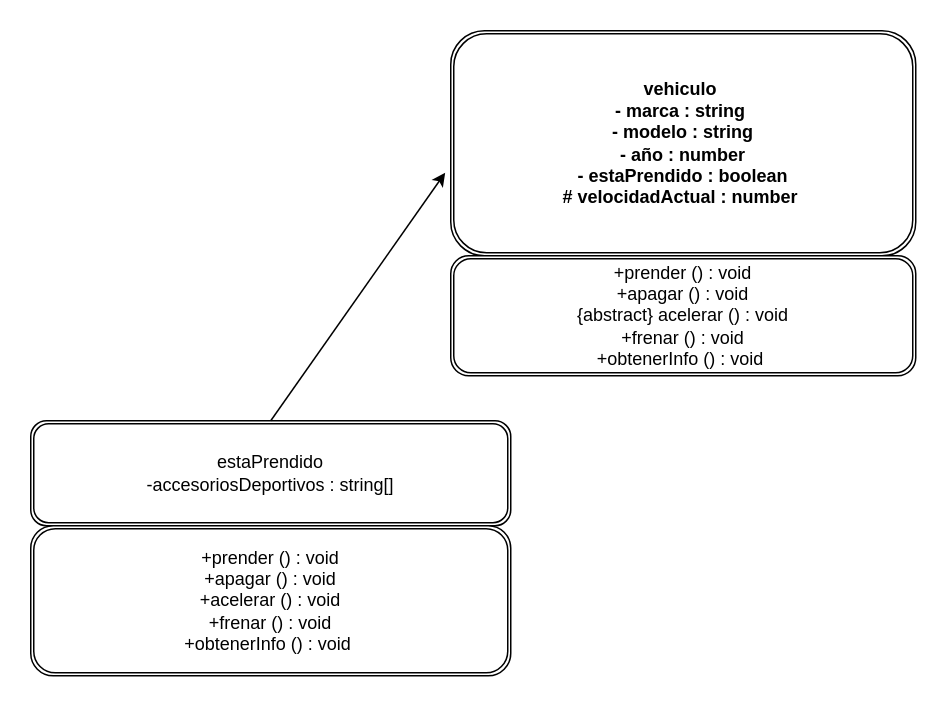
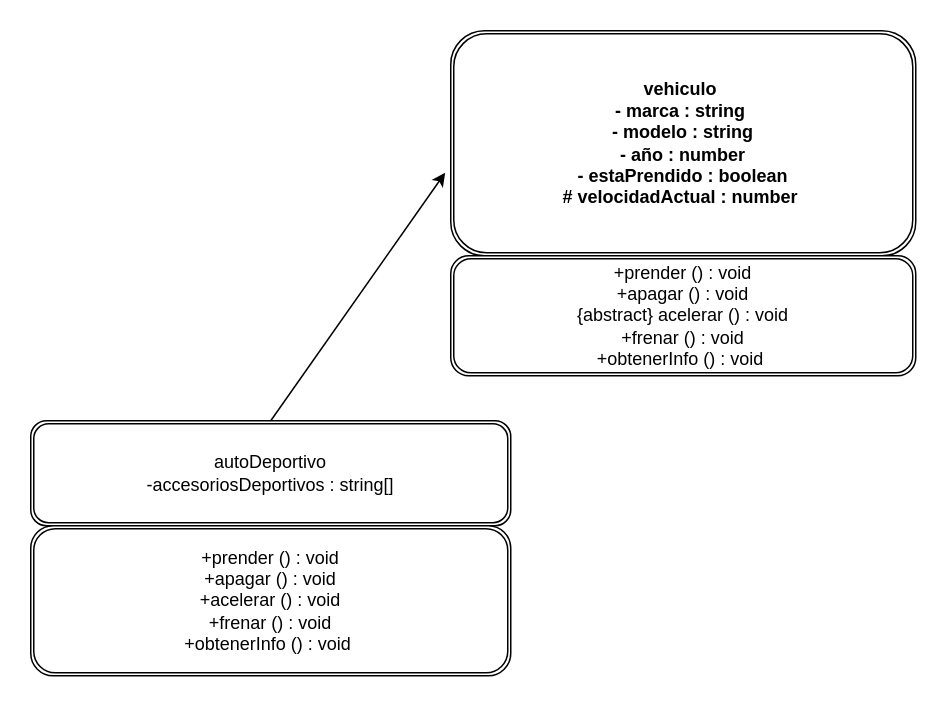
(271, 473) -> (271, 473)
